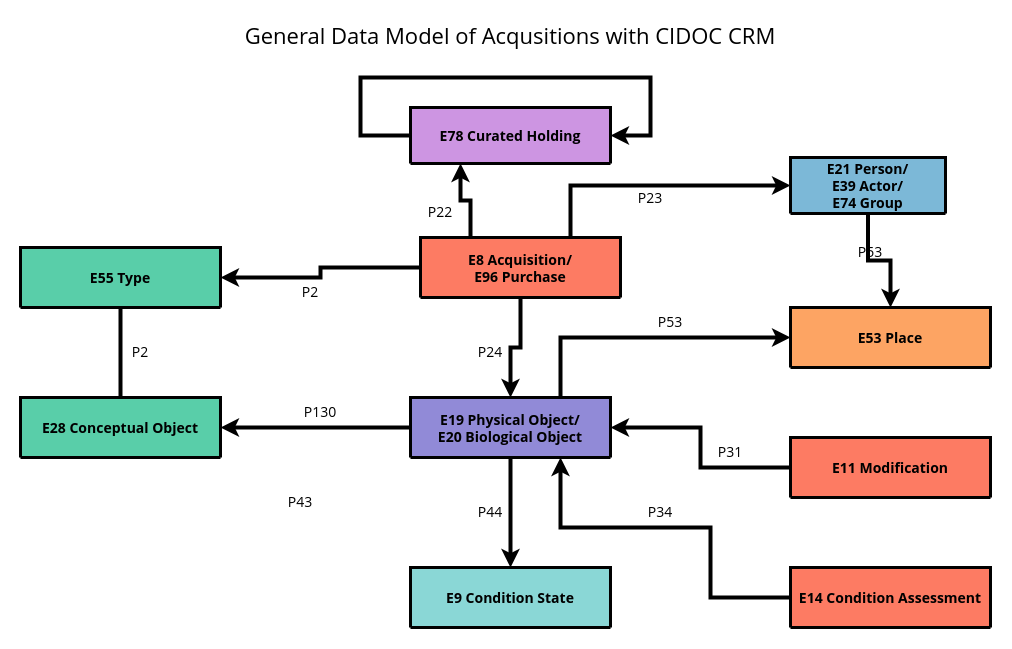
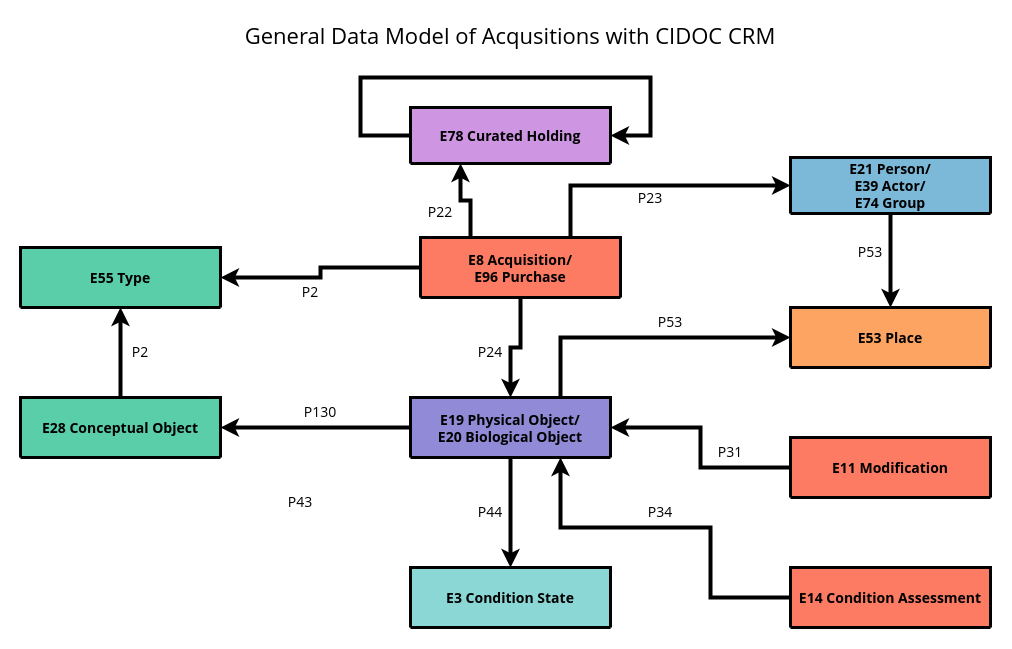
(868, 186) -> (891, 186)
(121, 318) -> (121, 322)
(510, 598) -> (510, 598)
